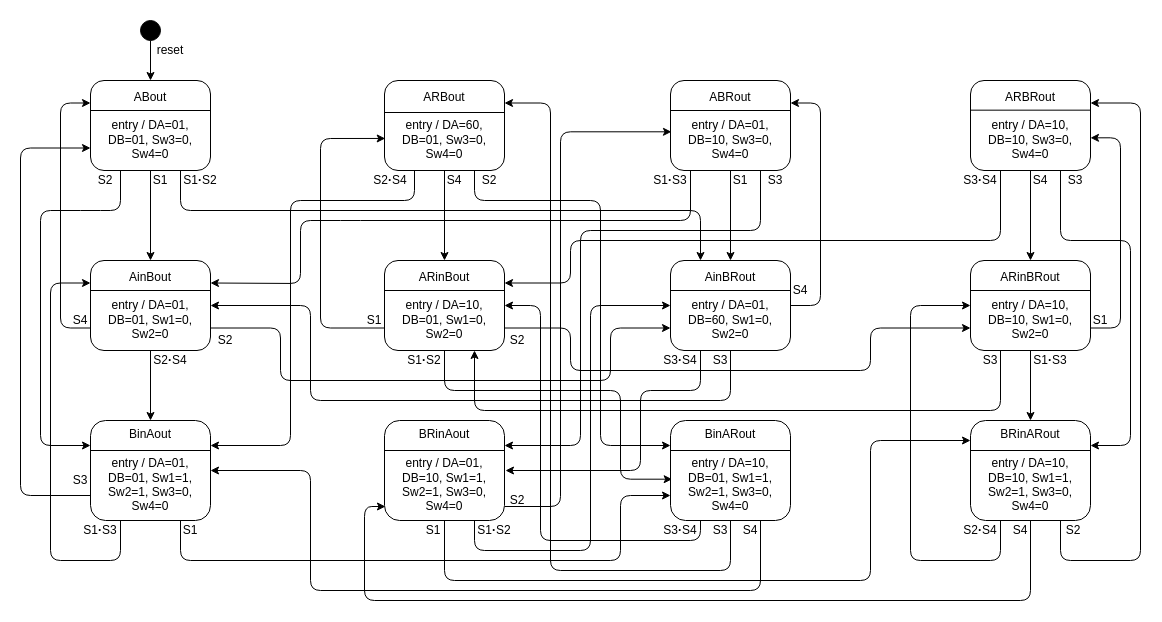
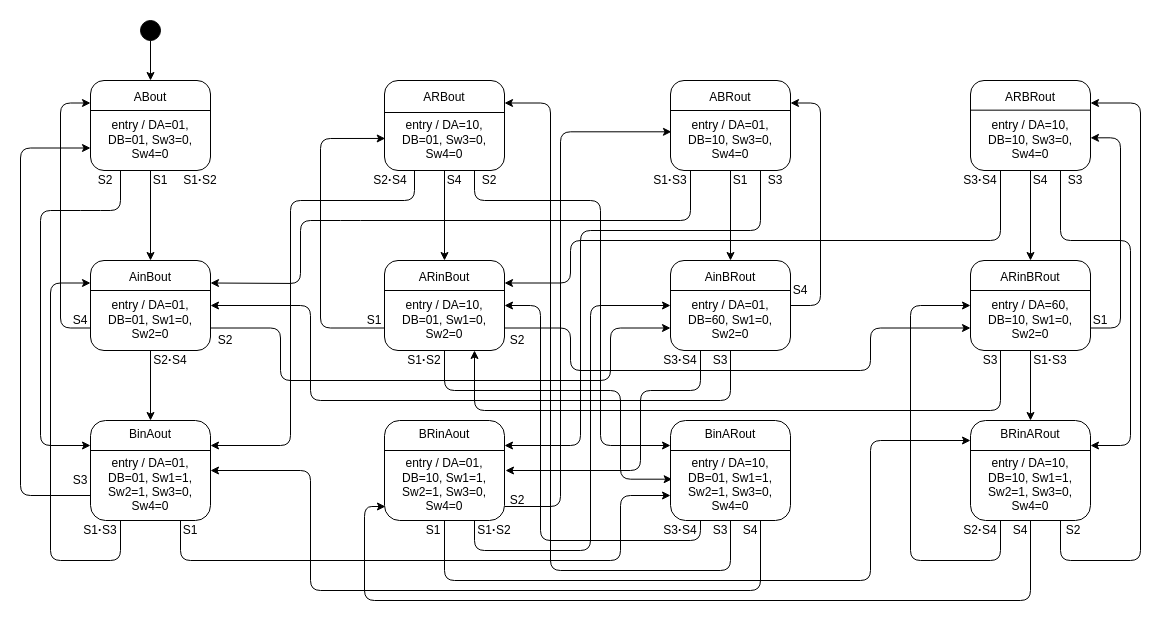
(171, 51) -> none
(445, 126) -> (445, 126)
(442, 211) -> none
(1031, 306) -> (1031, 306)
